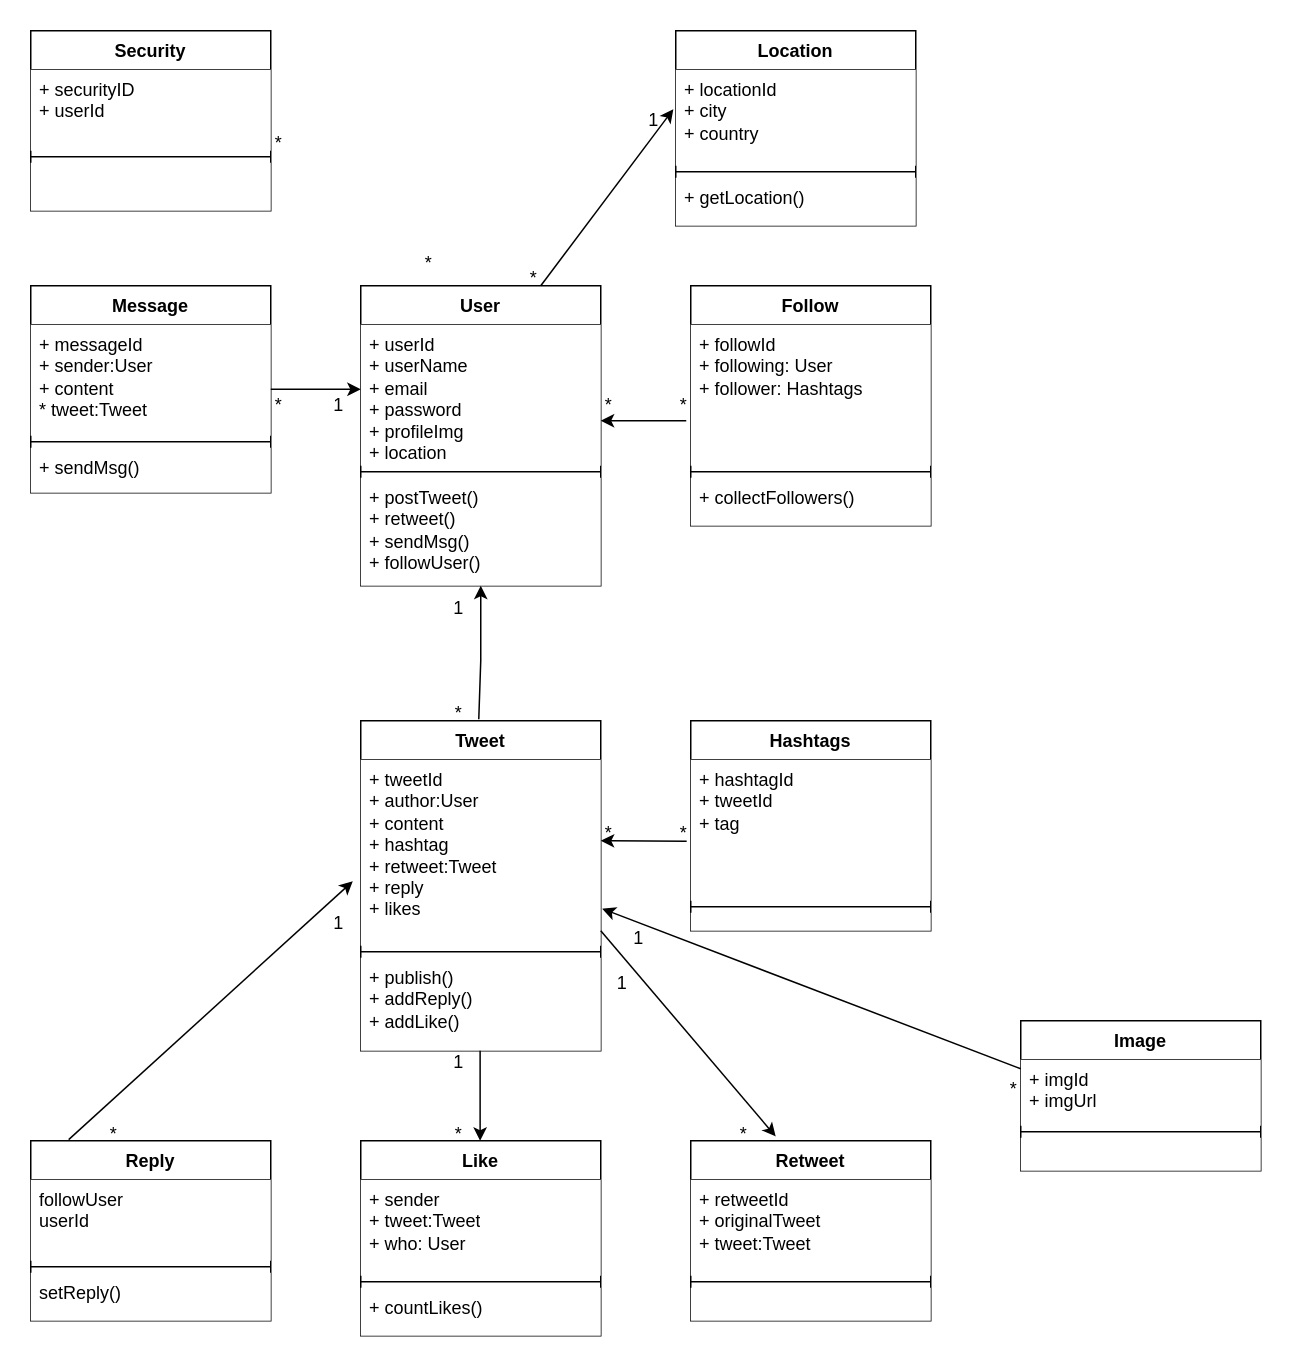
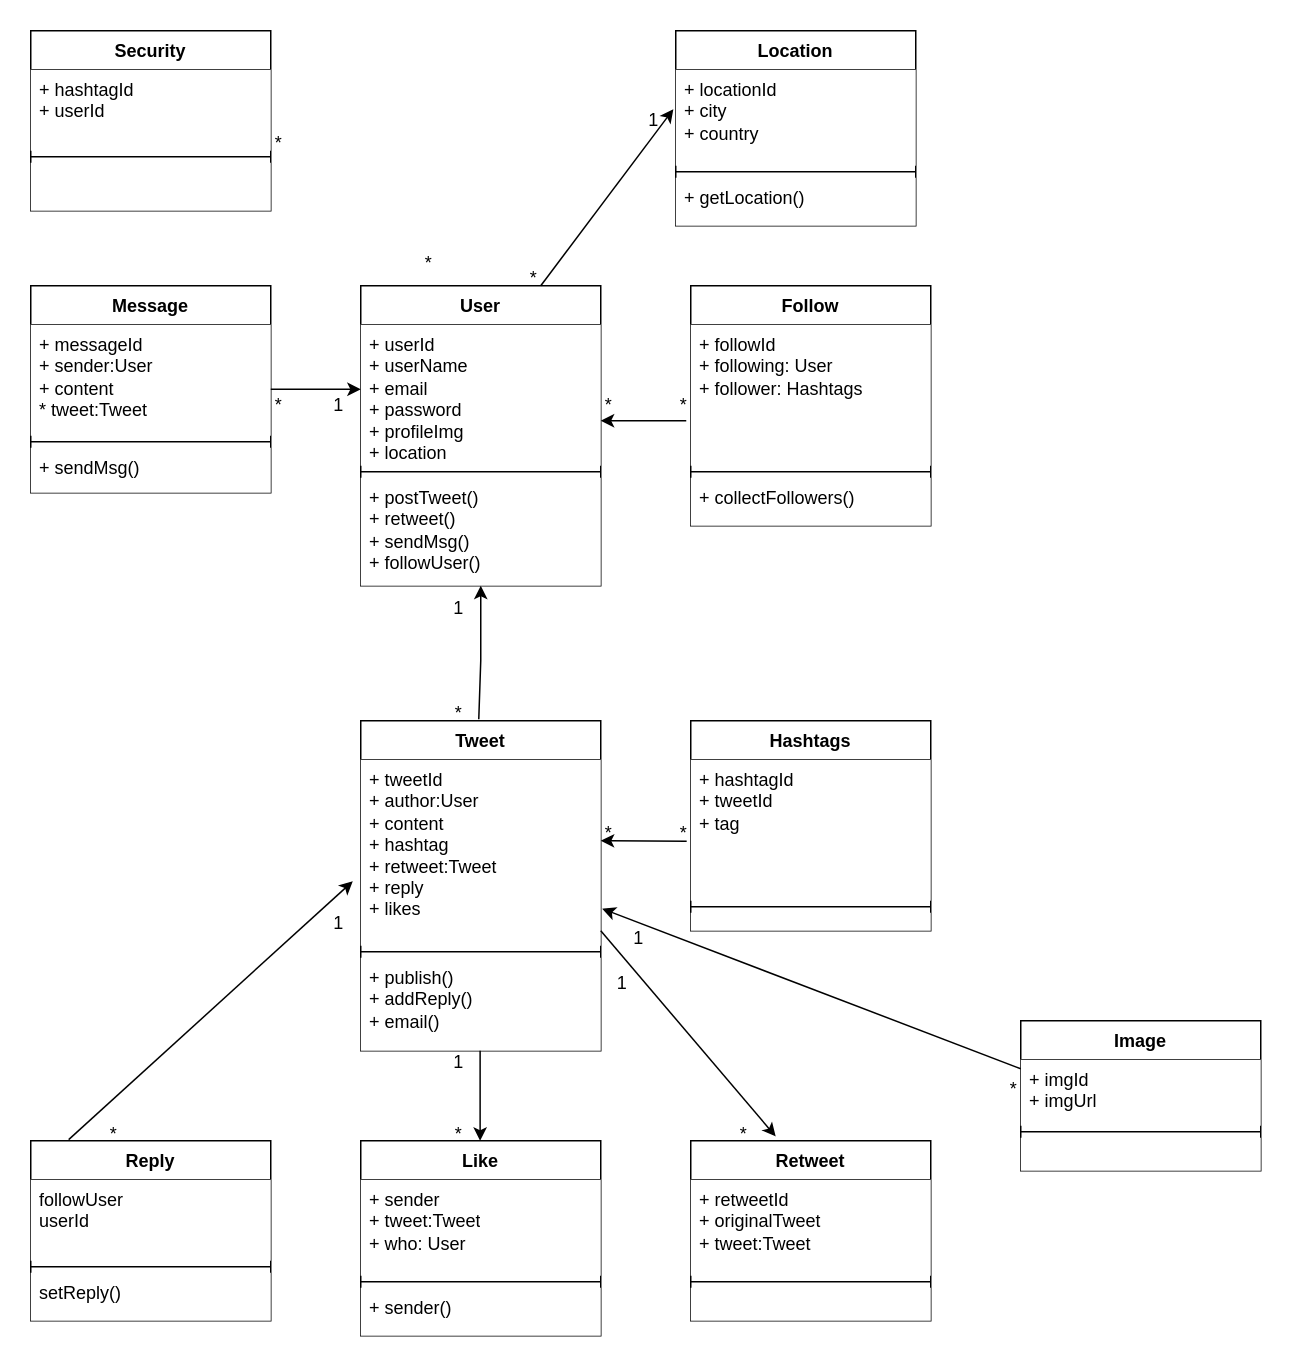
(96, 102) -> (93, 102)
(428, 1001) -> (428, 1001)
(436, 1309) -> (418, 1309)
